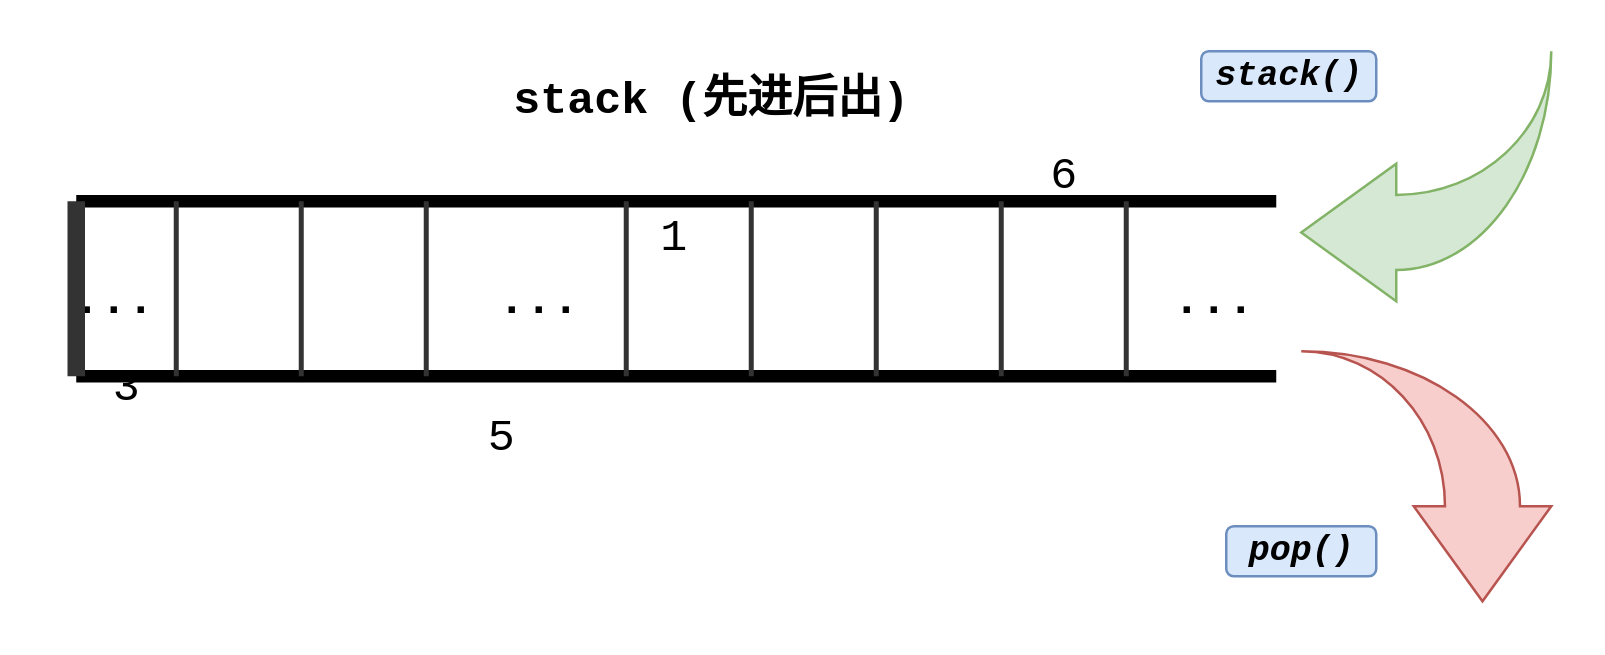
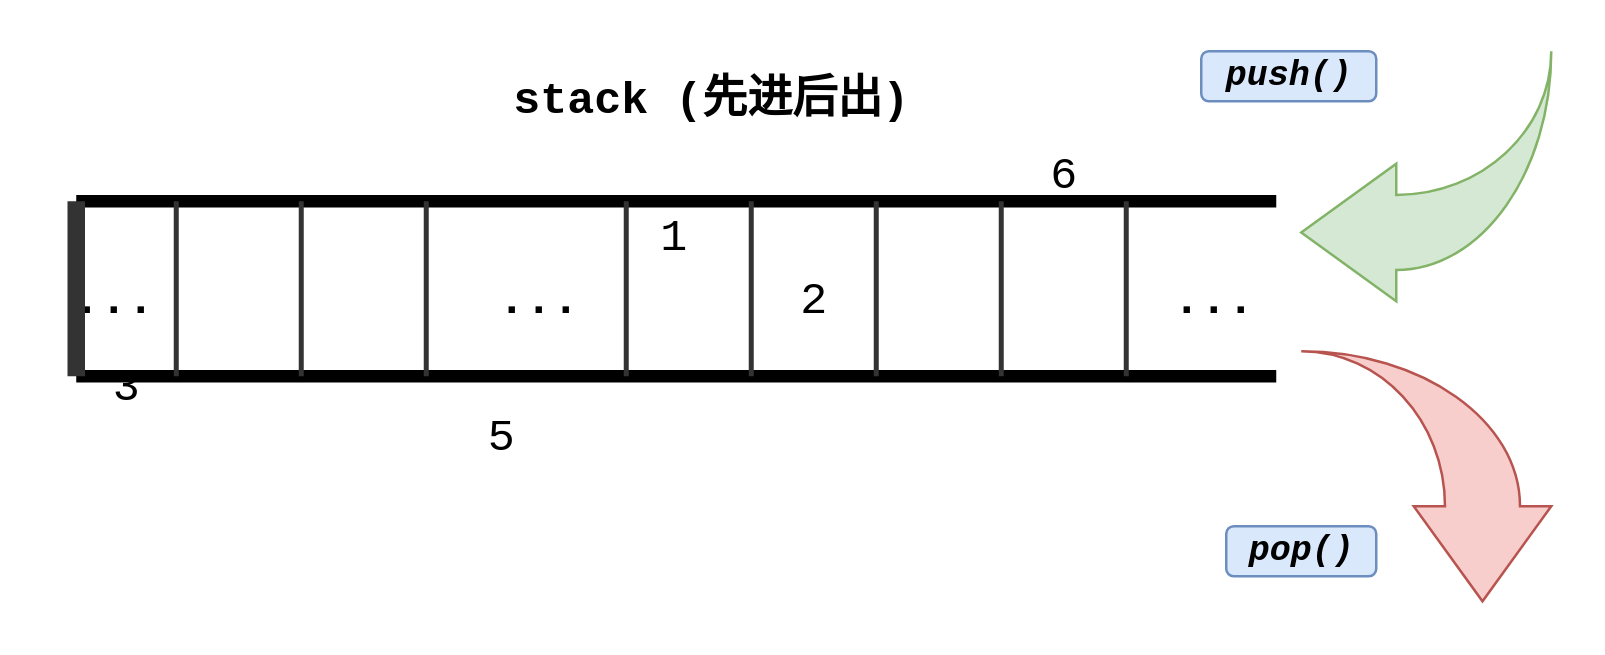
(1290, 76) -> (1290, 76)
none -> (814, 301)
